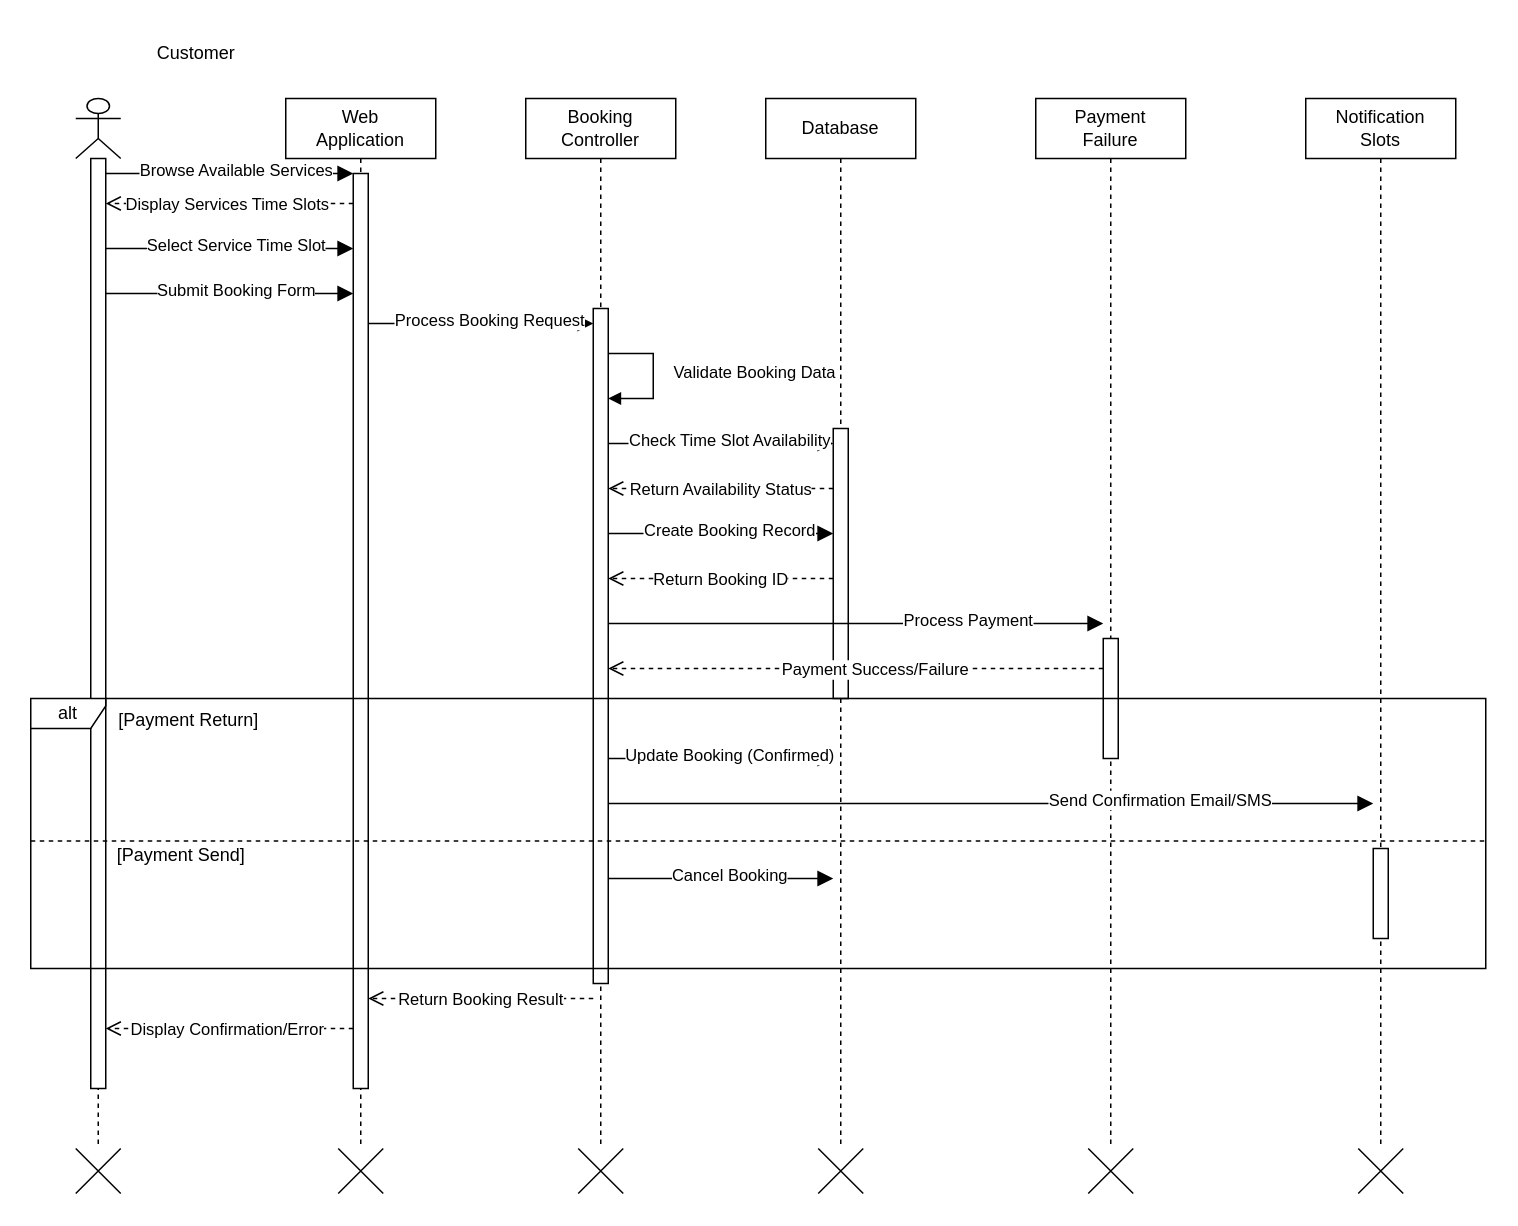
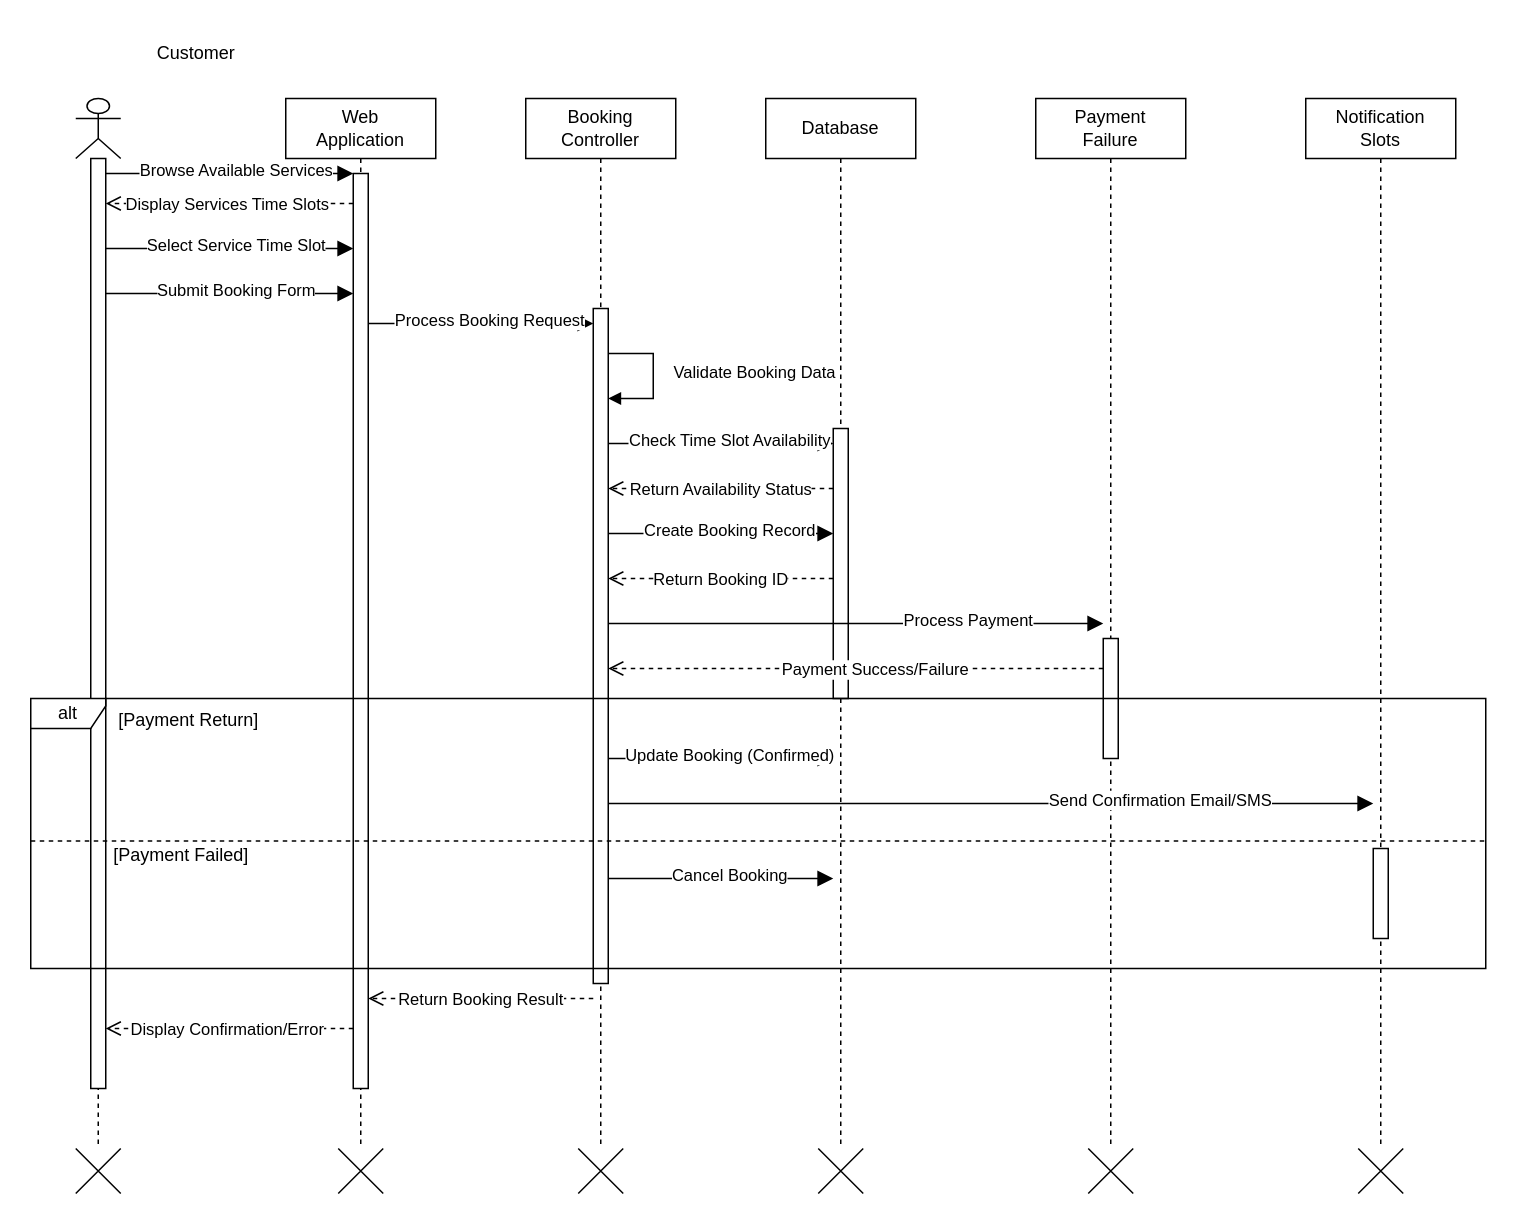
(182, 856) -> (182, 856)
